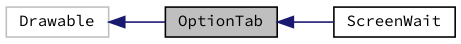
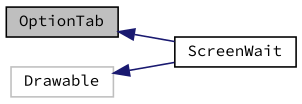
(145, 22) -> (152, 66)
